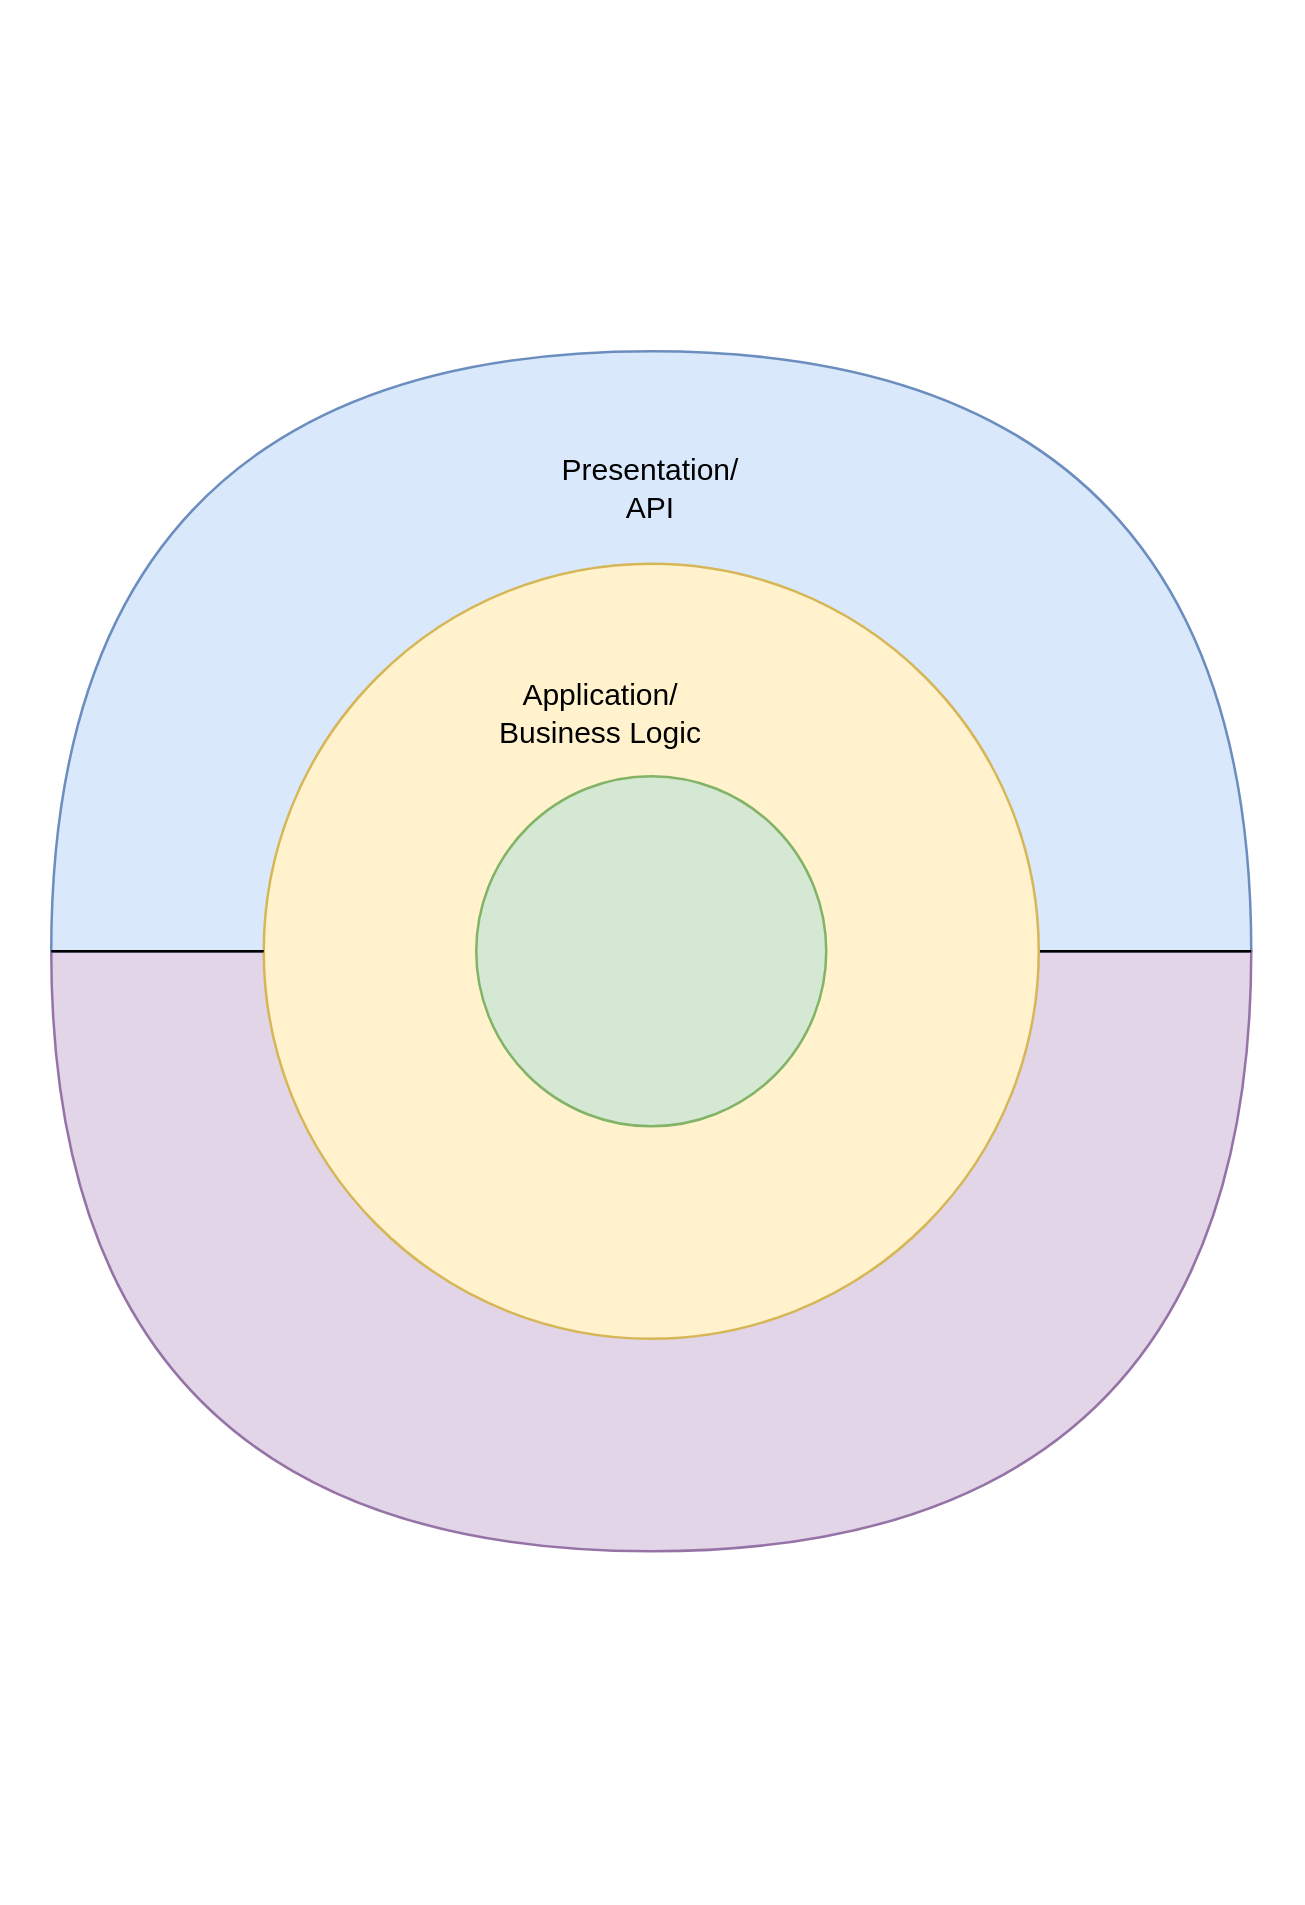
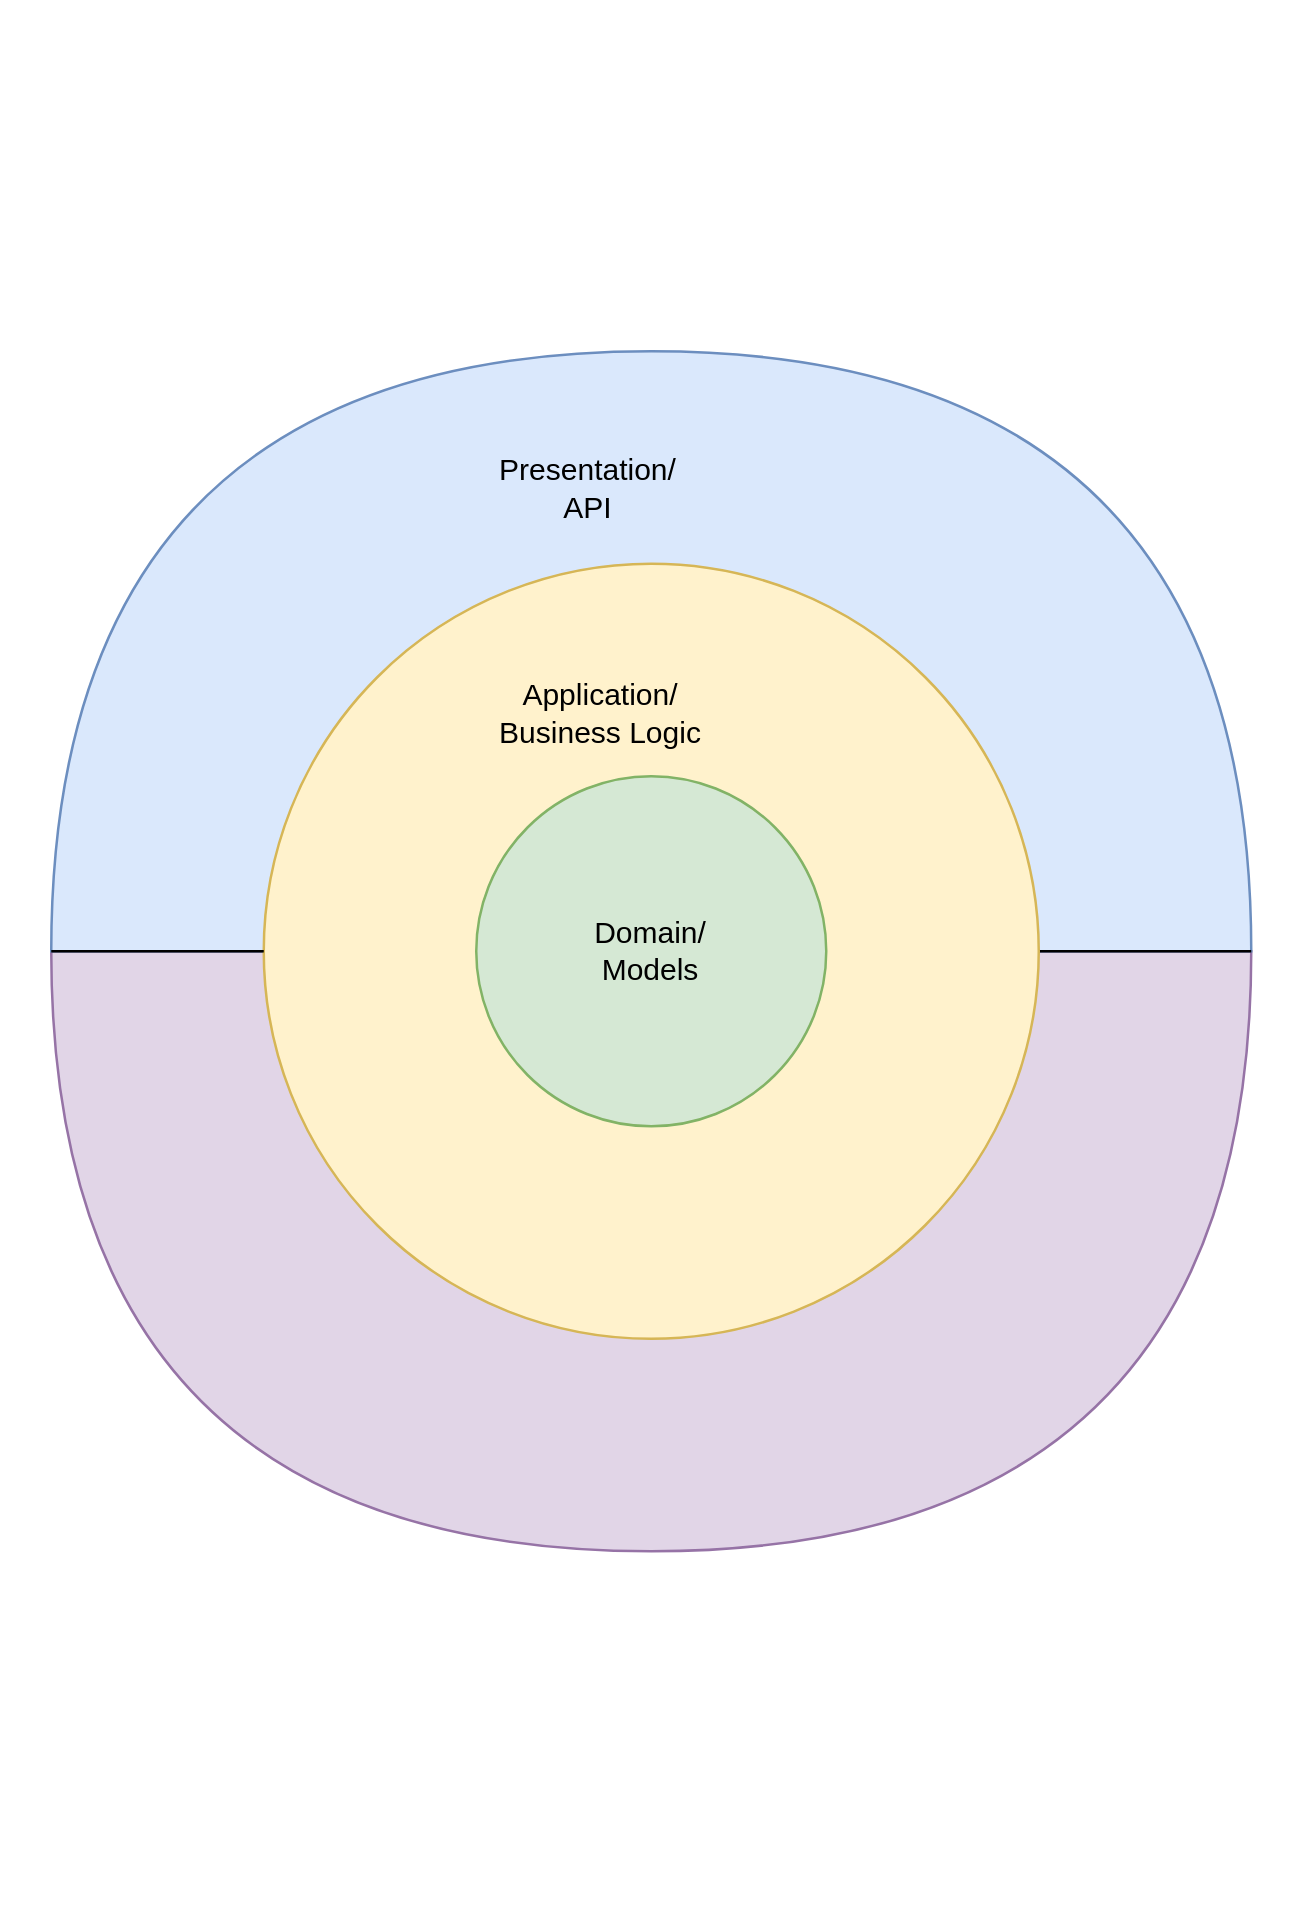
(651, 489) -> (589, 489)
none -> (651, 951)
